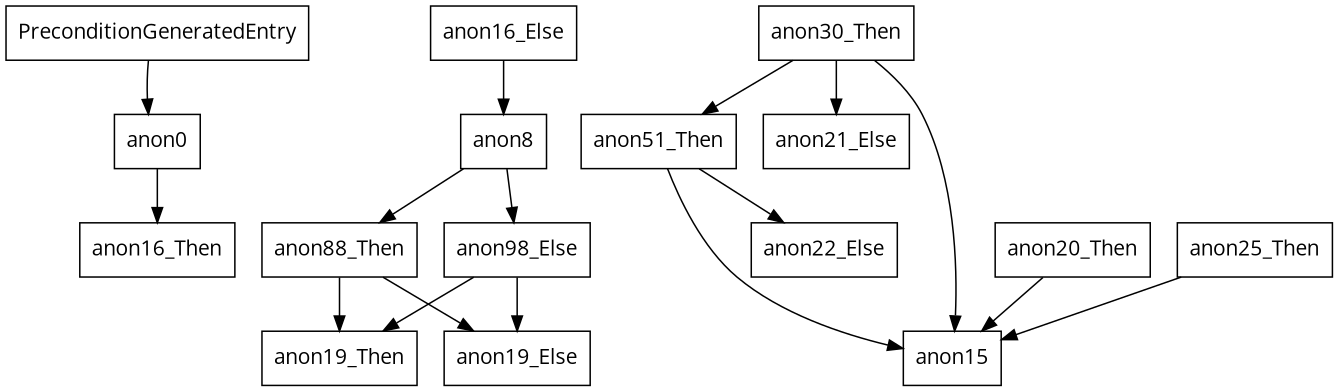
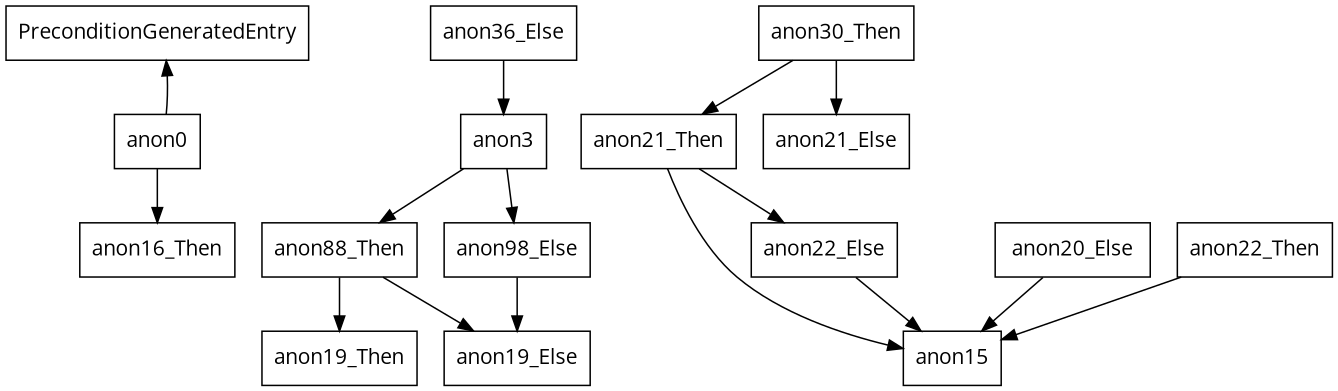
(504, 33) -> (504, 33)
(147, 80) -> (167, 95)
(504, 142) -> (504, 142)
(659, 142) -> (659, 142)
(944, 177) -> (883, 299)
(1073, 250) -> (1073, 250)
(1255, 250) -> (1255, 250)
(439, 298) -> none
